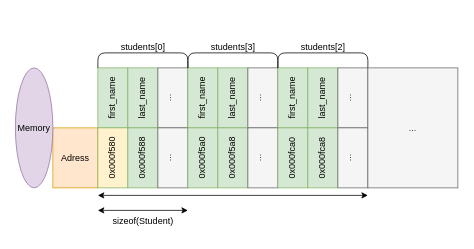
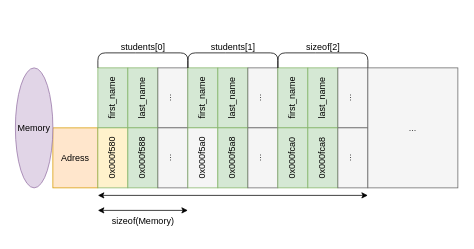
(233, 53) -> (233, 53)
(323, 53) -> (323, 53)
(203, 158) -> (203, 158)
(143, 222) -> (143, 222)
